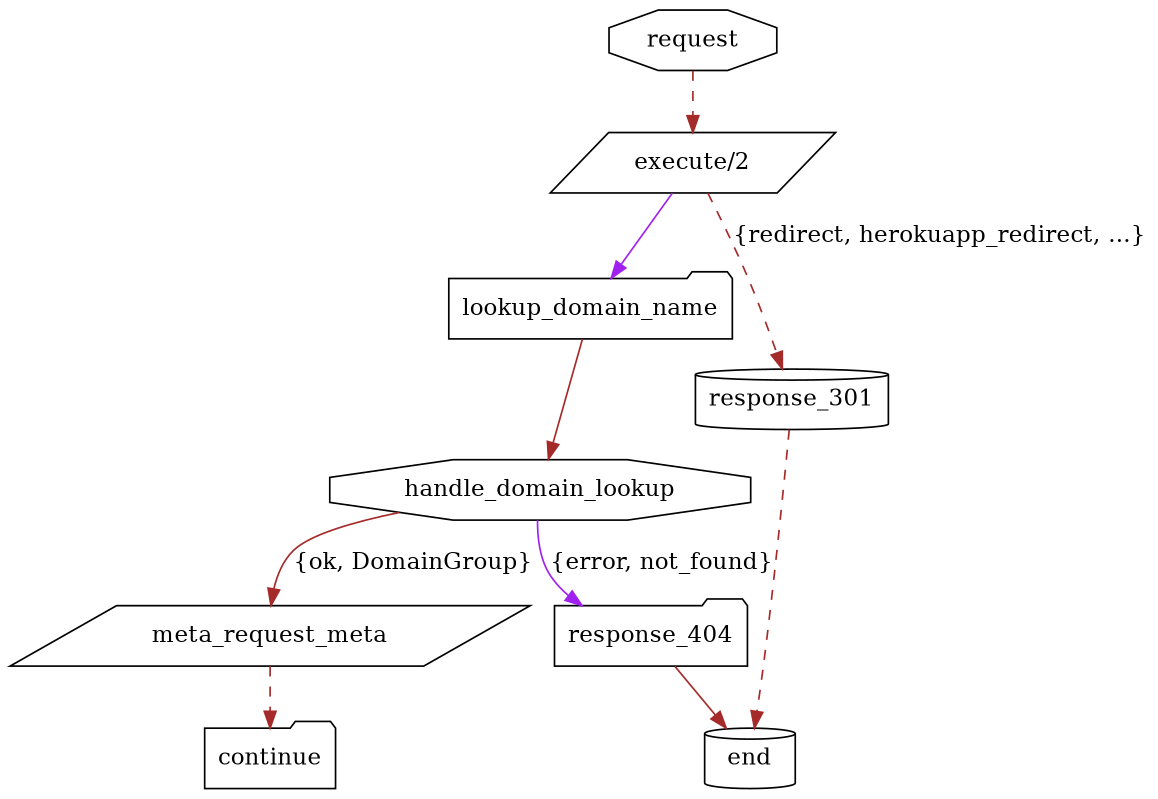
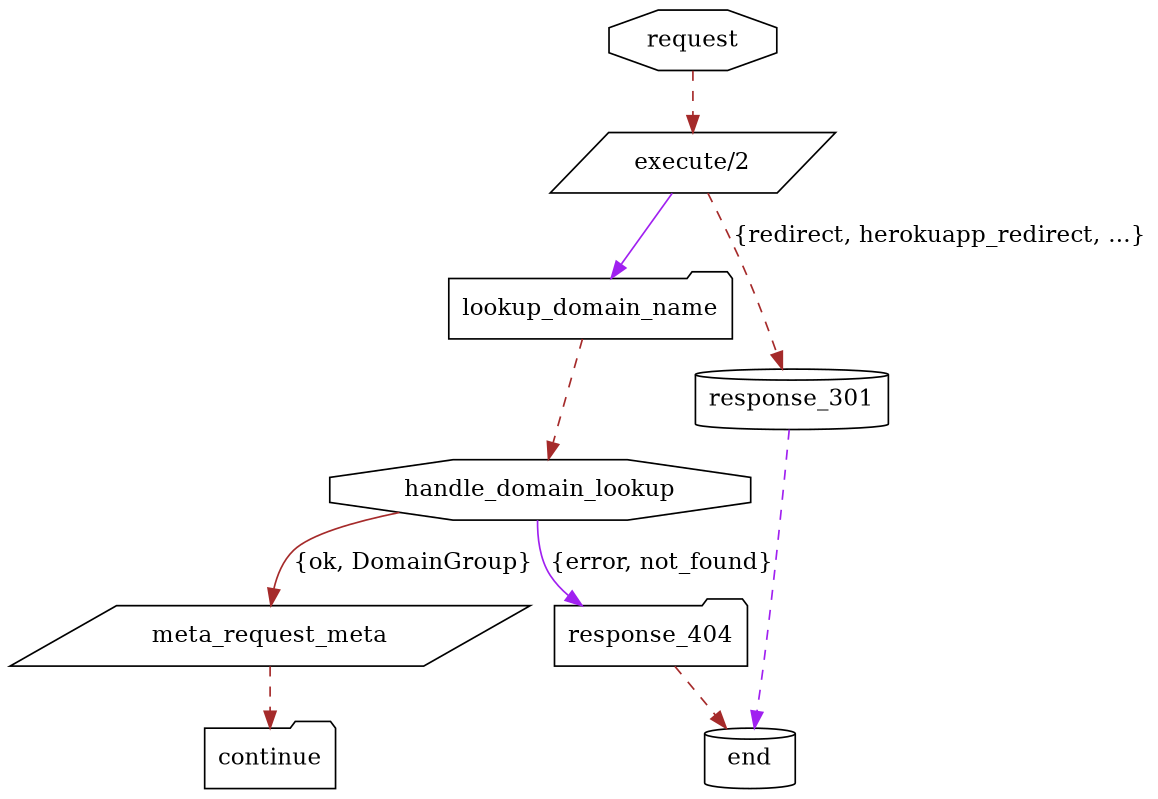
(568, 391) -> (568, 391)
(775, 571) -> (775, 571)
(695, 691) -> (695, 691)
